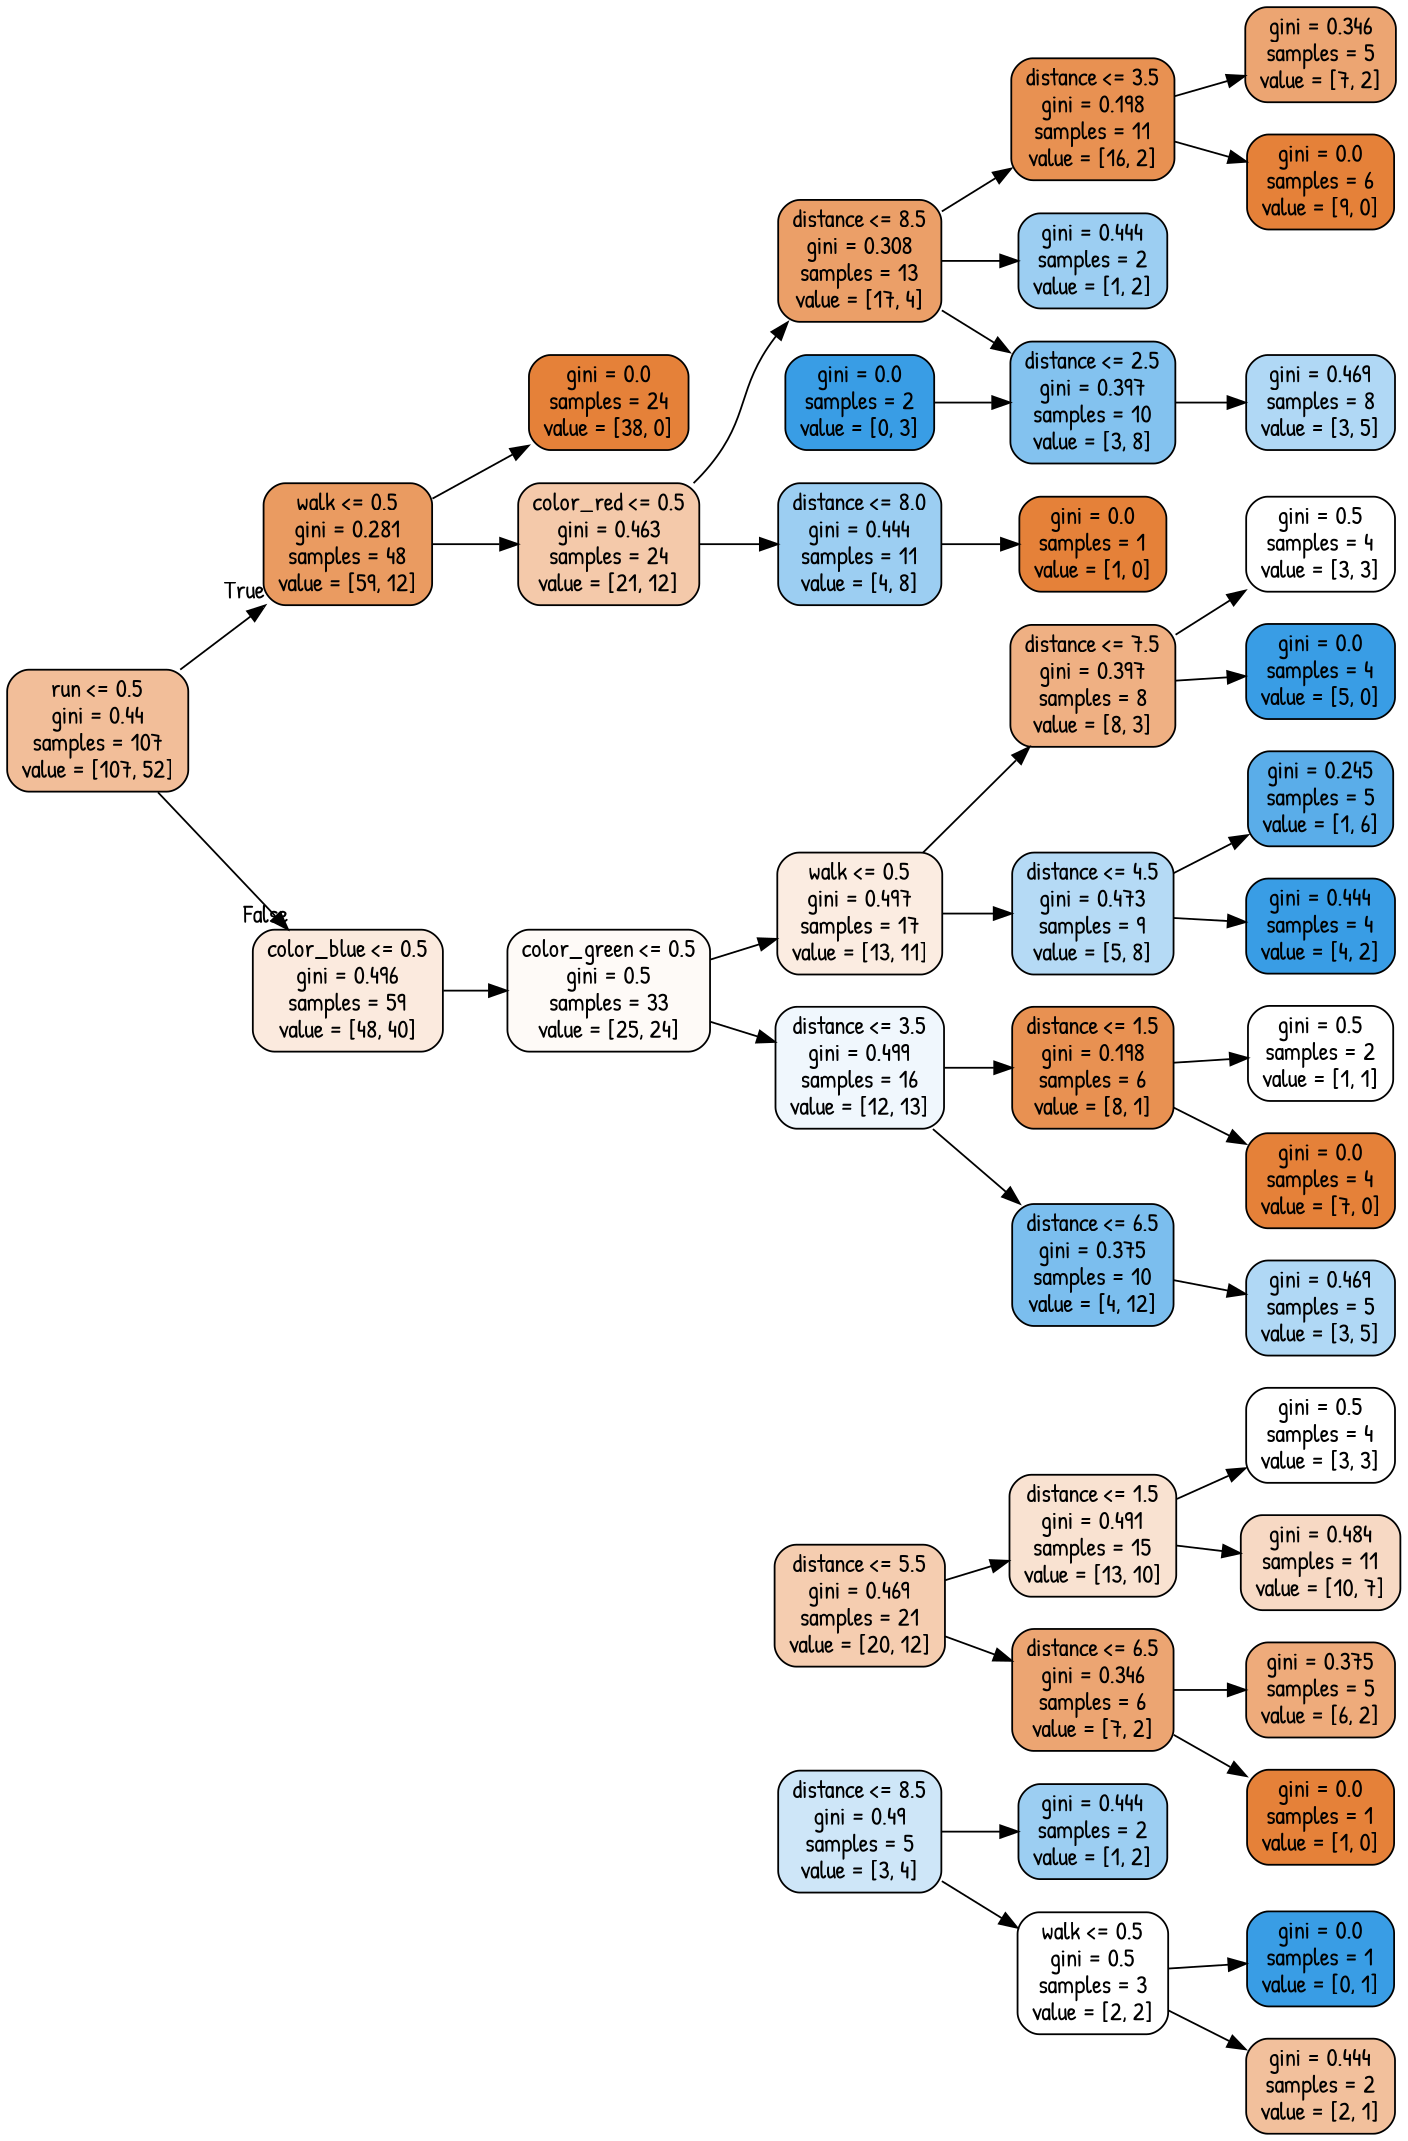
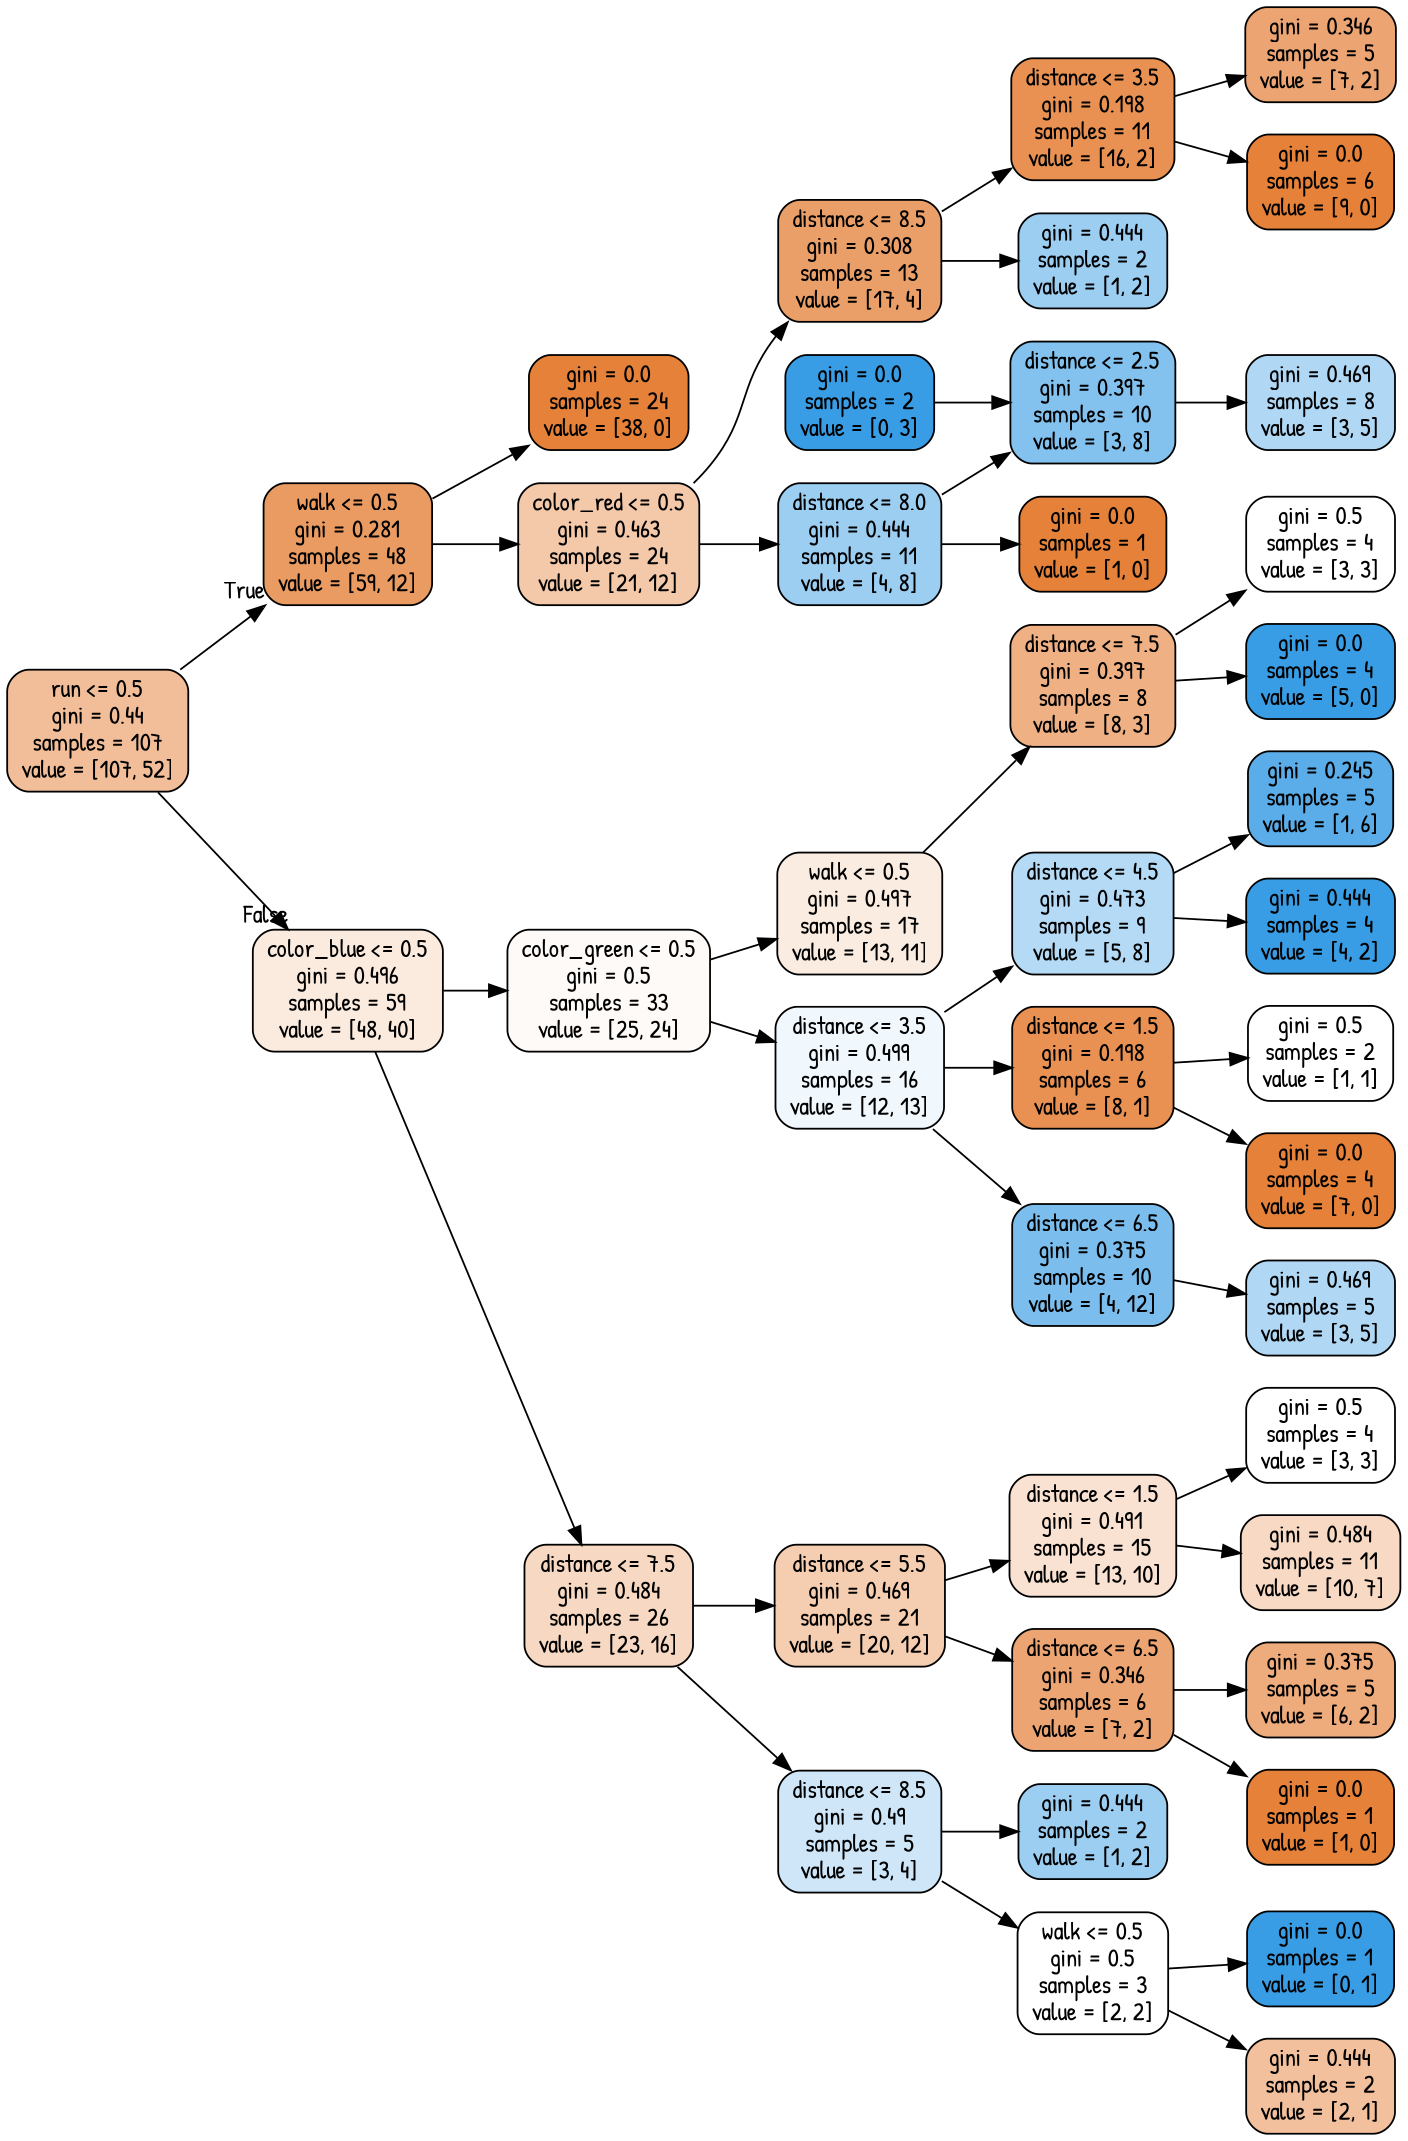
(968, 326) -> (968, 479)
(968, 914) -> (971, 994)
none -> (609, 1606)
